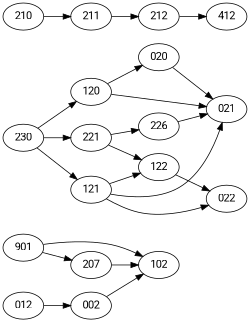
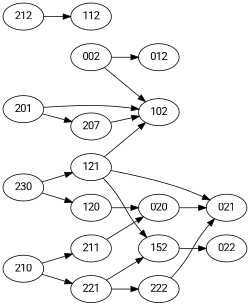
(121, 17) -> (122, 230)
(227, 17) -> (91, 17)
(155, 100) -> none
(159, 126) -> (159, 289)
(54, 138) -> (54, 278)
(159, 167) -> (159, 248)
(153, 214) -> (122, 142)
(23, 248) -> (23, 109)
(54, 306) -> (121, 57)
